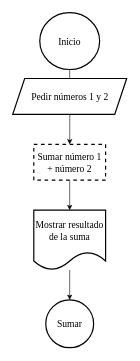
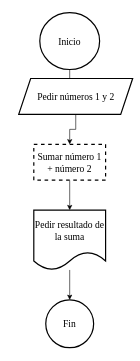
(70, 96) -> (76, 96)
(70, 231) -> (70, 231)
(70, 324) -> (70, 324)
